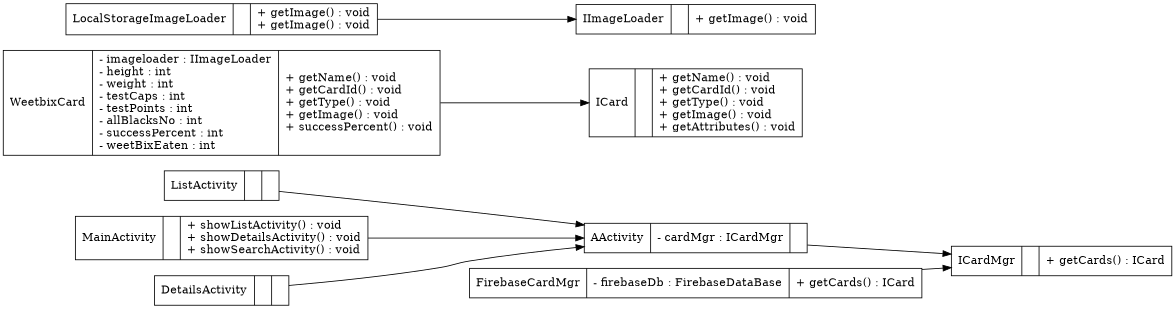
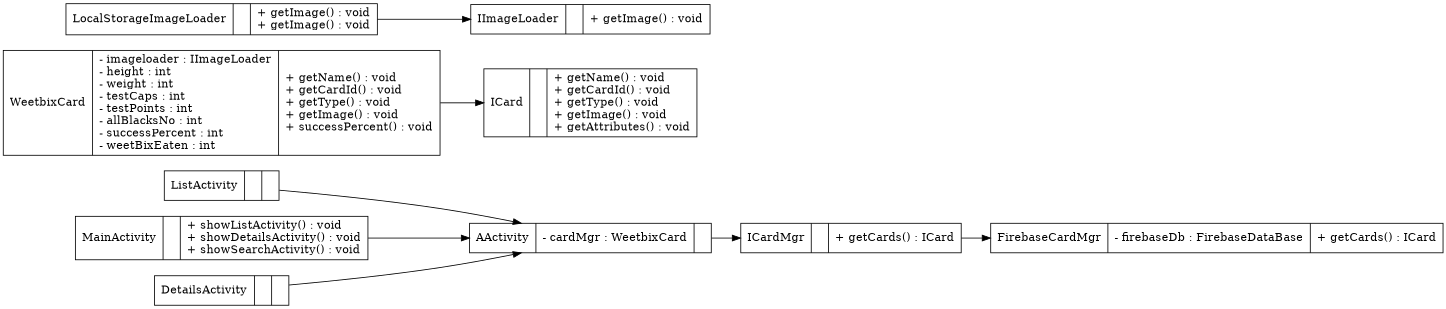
(720, 238) -> (615, 238)
(932, 269) -> (972, 238)
